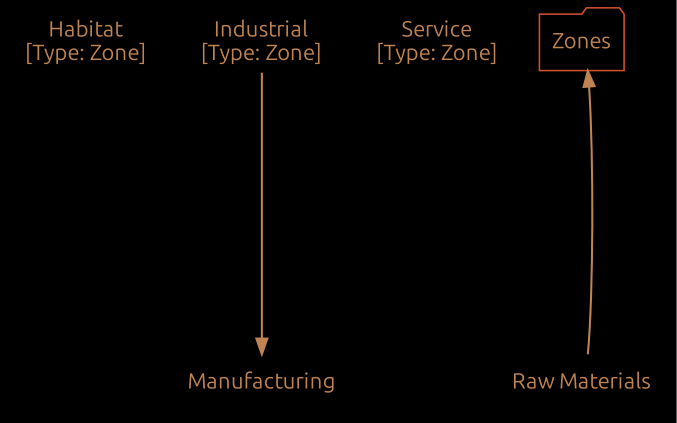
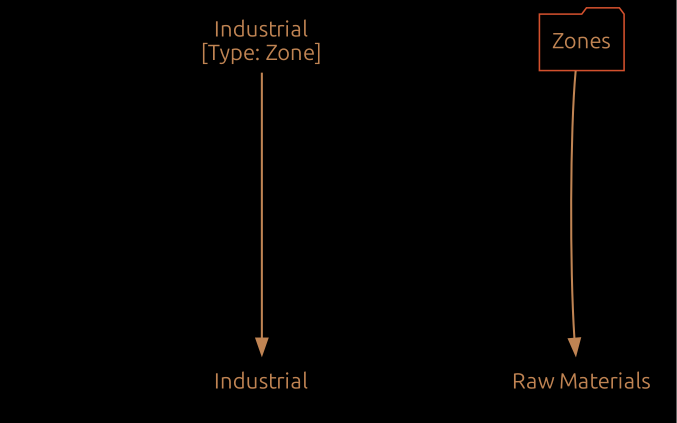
(86, 42) -> none
(437, 42) -> none
(592, 221) -> (571, 205)
(262, 383) -> (262, 383)
